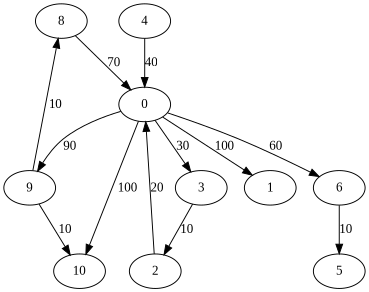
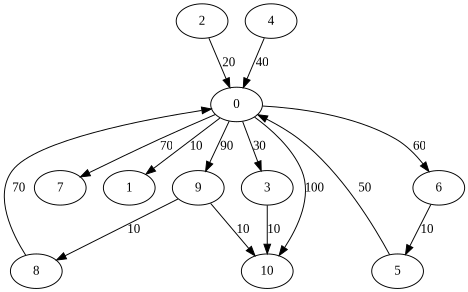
(225, 146) -> (196, 146)
none -> (338, 178)
none -> (60, 188)
(181, 225) -> (267, 225)
